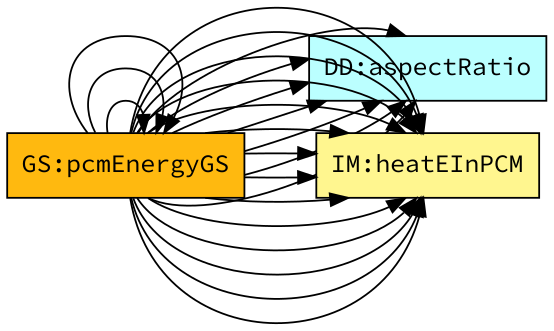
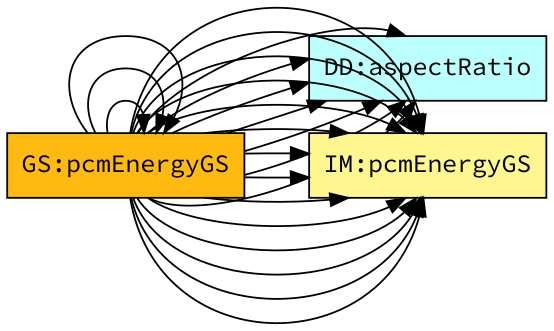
(428, 165) -> (428, 165)
